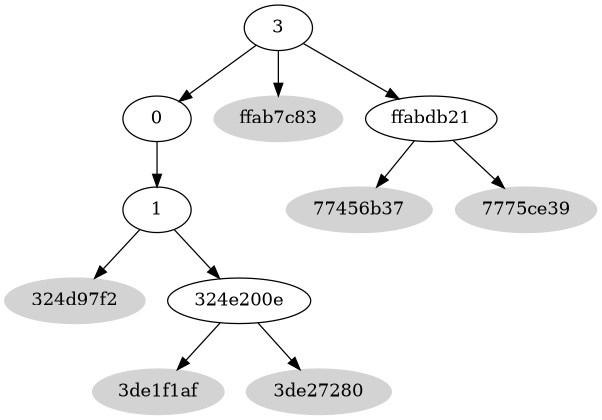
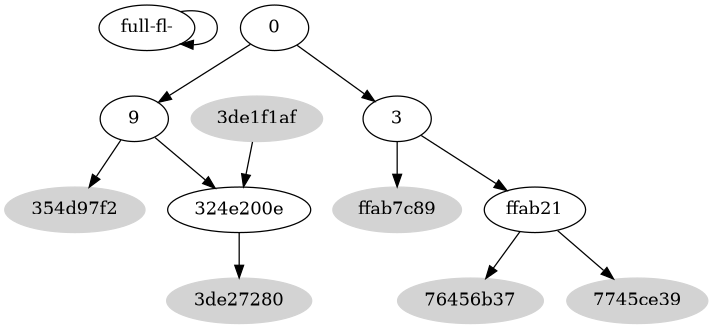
none -> (147, 28)
(223, 70) -> (331, 70)
(278, 119) -> (397, 210)
(431, 119) -> (535, 210)
(157, 210) -> (134, 119)
(359, 210) -> (470, 301)
(526, 210) -> (637, 301)
(75, 301) -> (75, 210)
(203, 342) -> (249, 158)
